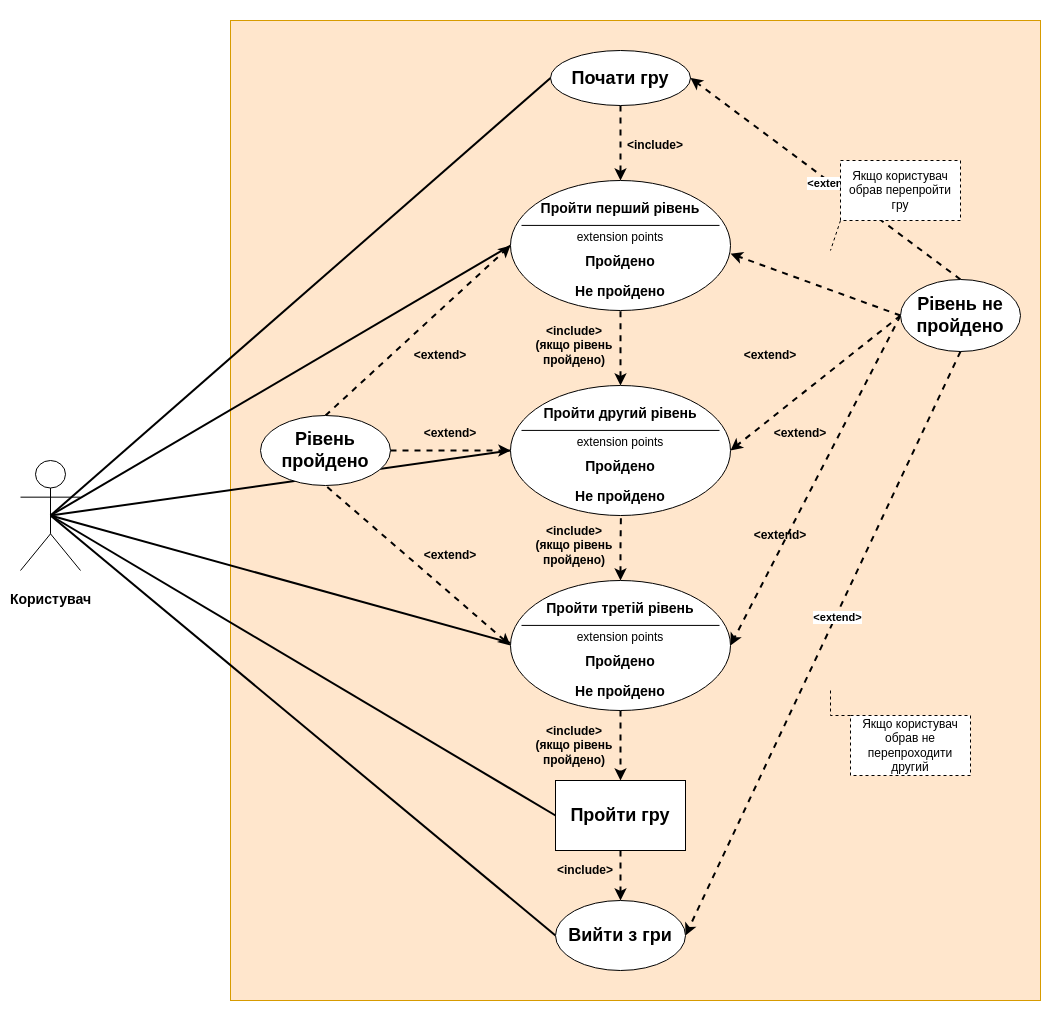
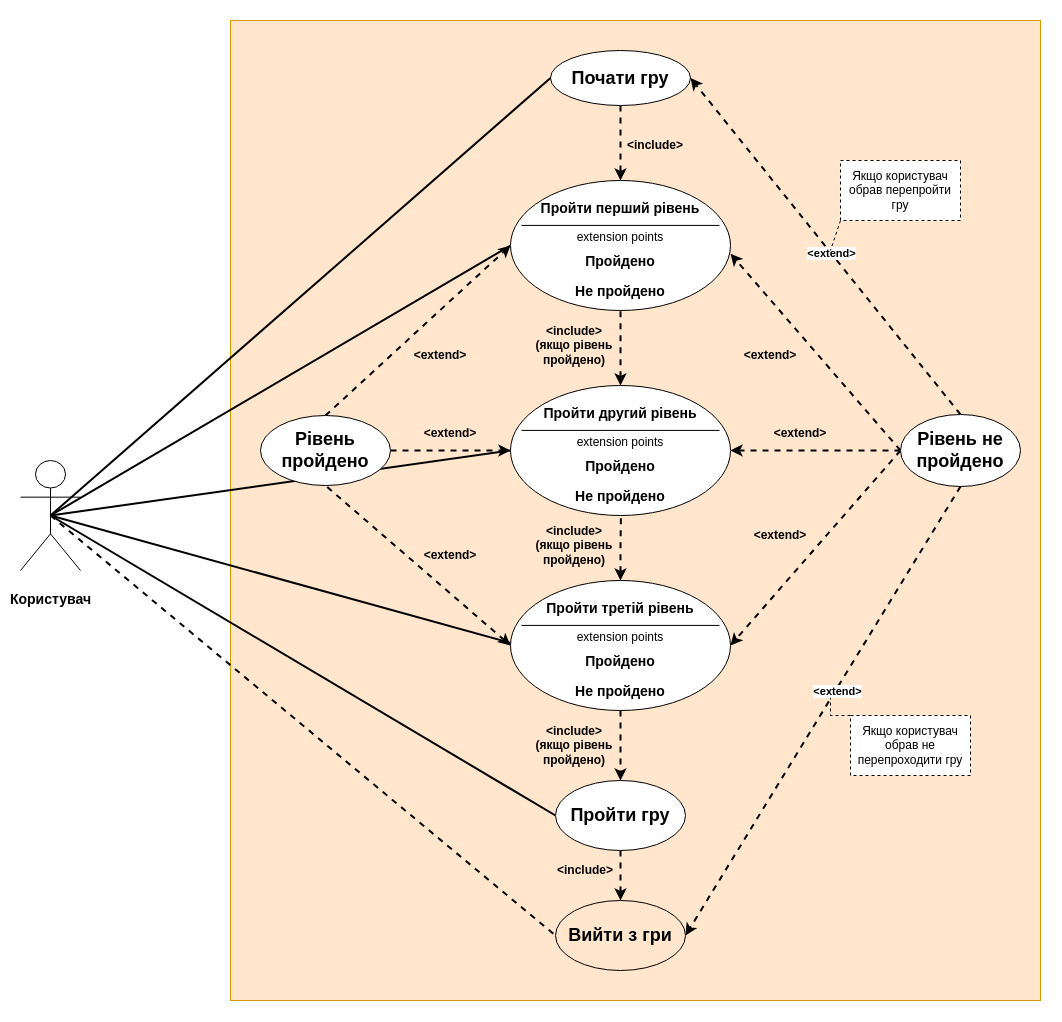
(961, 316) -> (961, 451)
(308, 729) -> (308, 729)
(911, 746) -> (911, 746)
(621, 816) -> (621, 816)
(621, 936) -> (621, 936)
